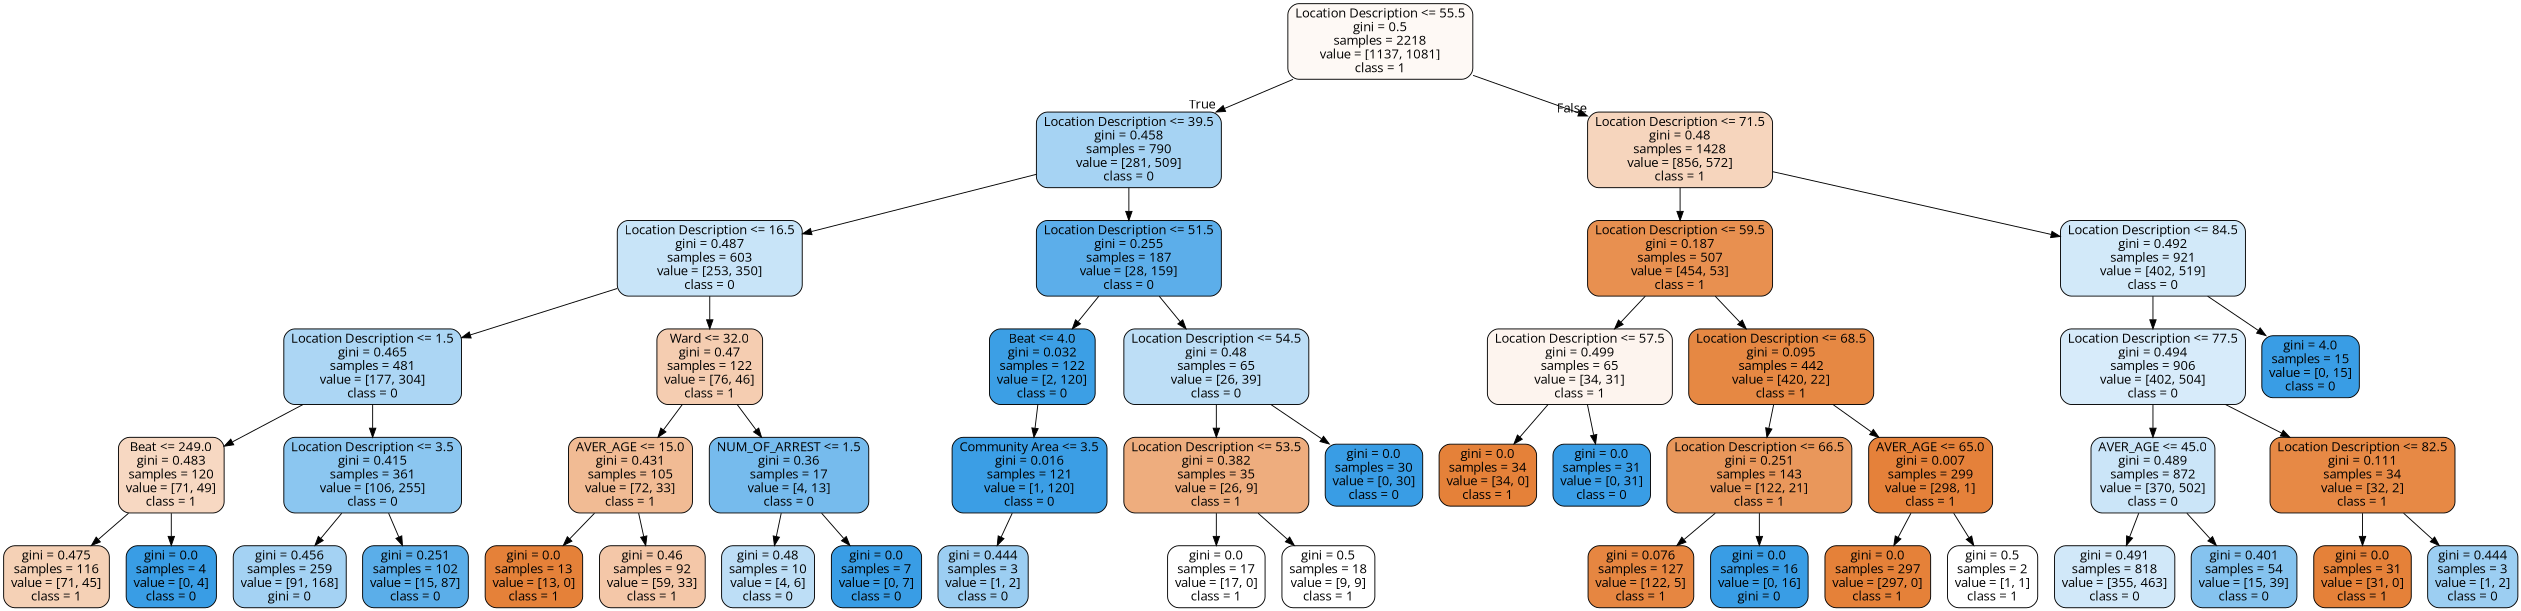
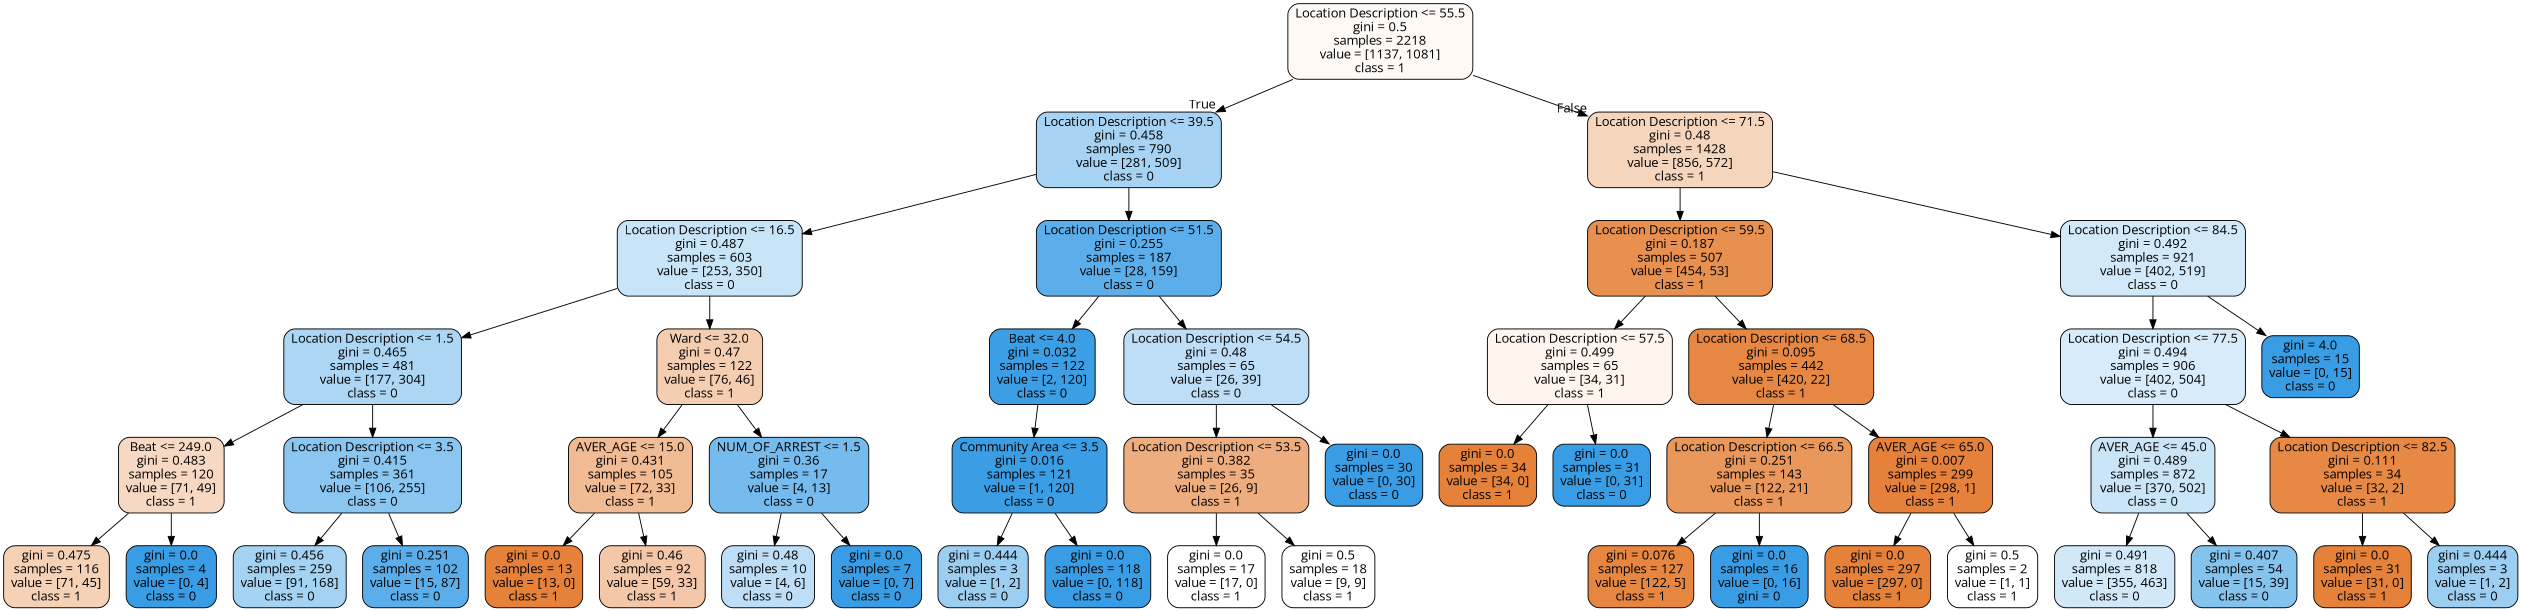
(290, 577) -> (290, 577)
none -> (1098, 577)
(2244, 577) -> (2244, 577)
